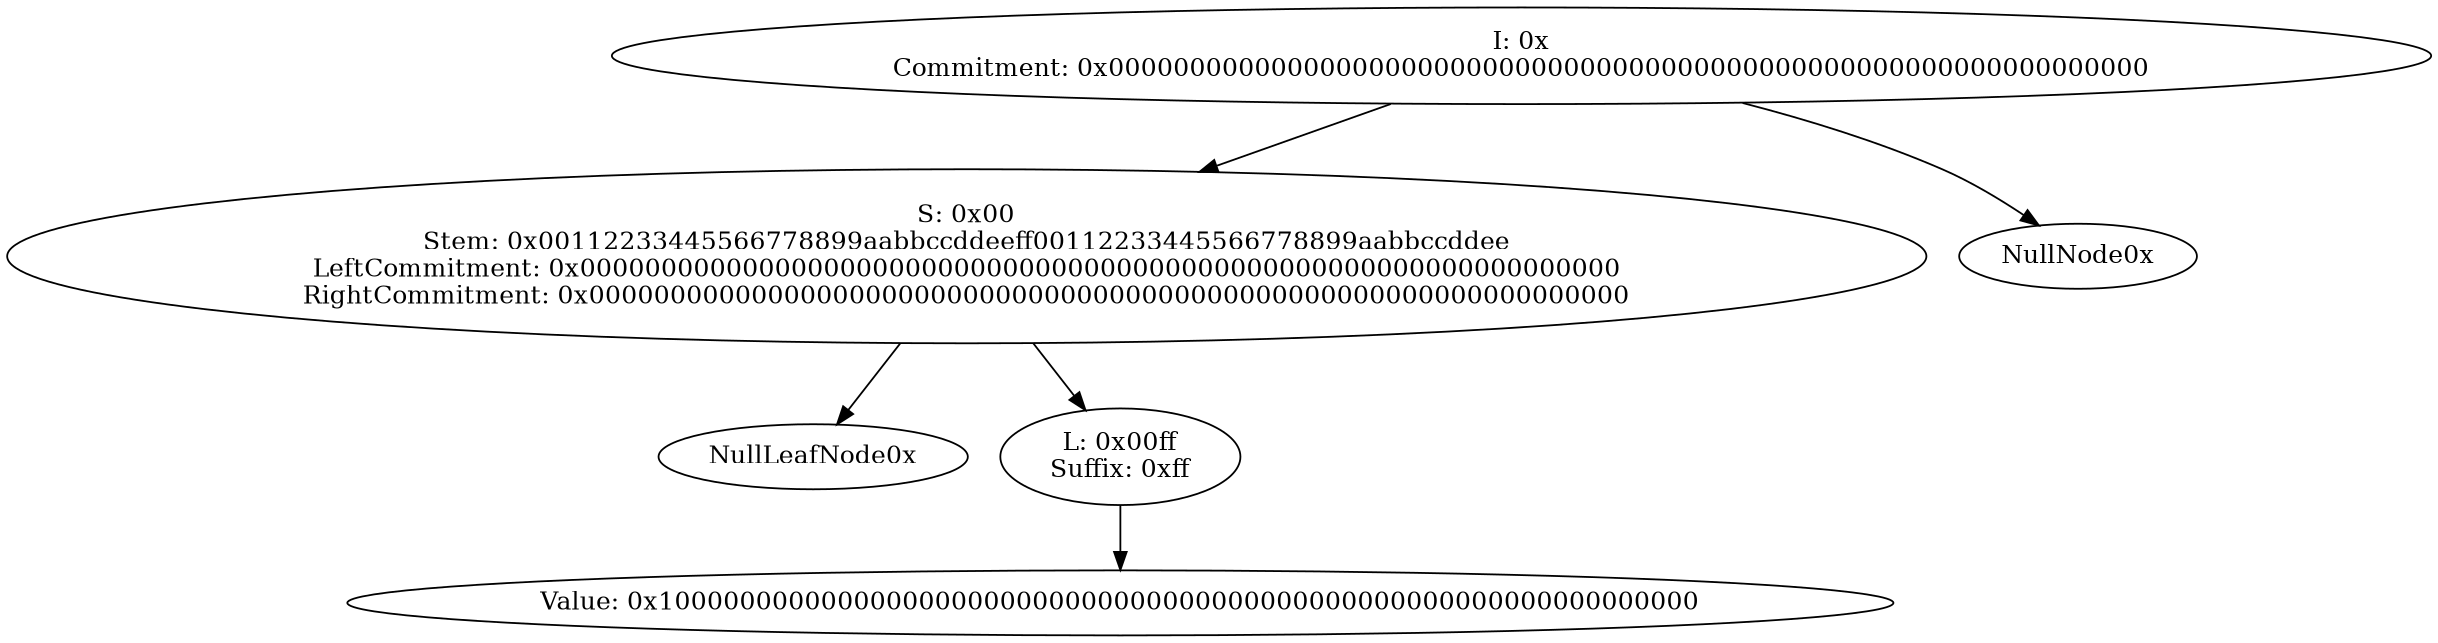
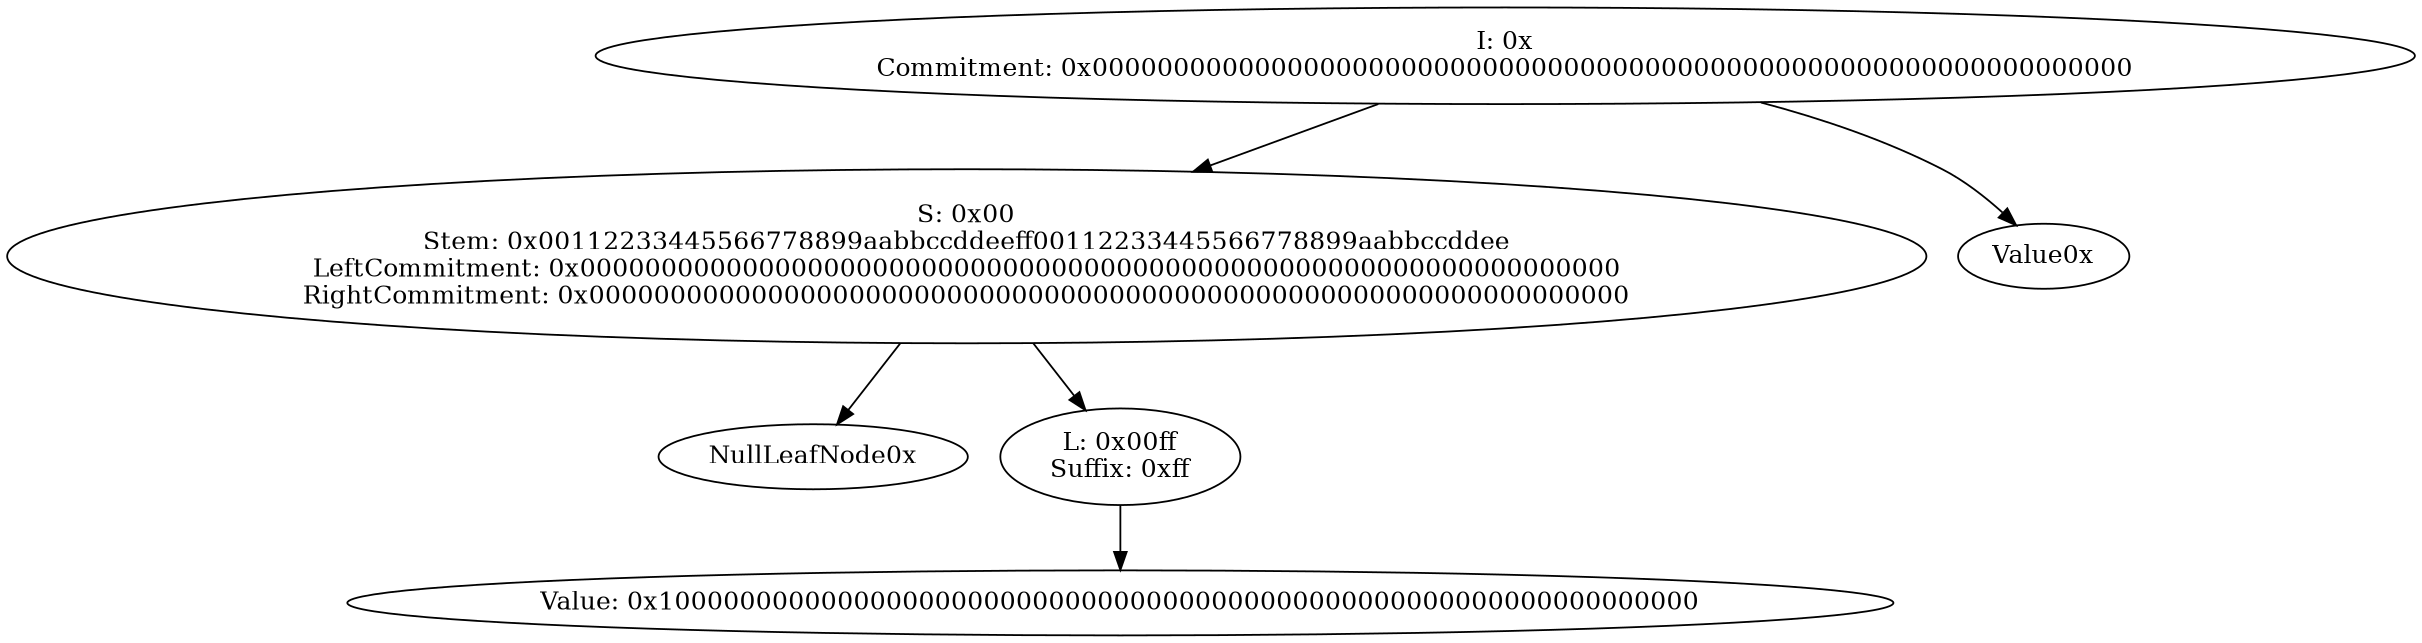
(2078, 256) -> (2044, 256)
